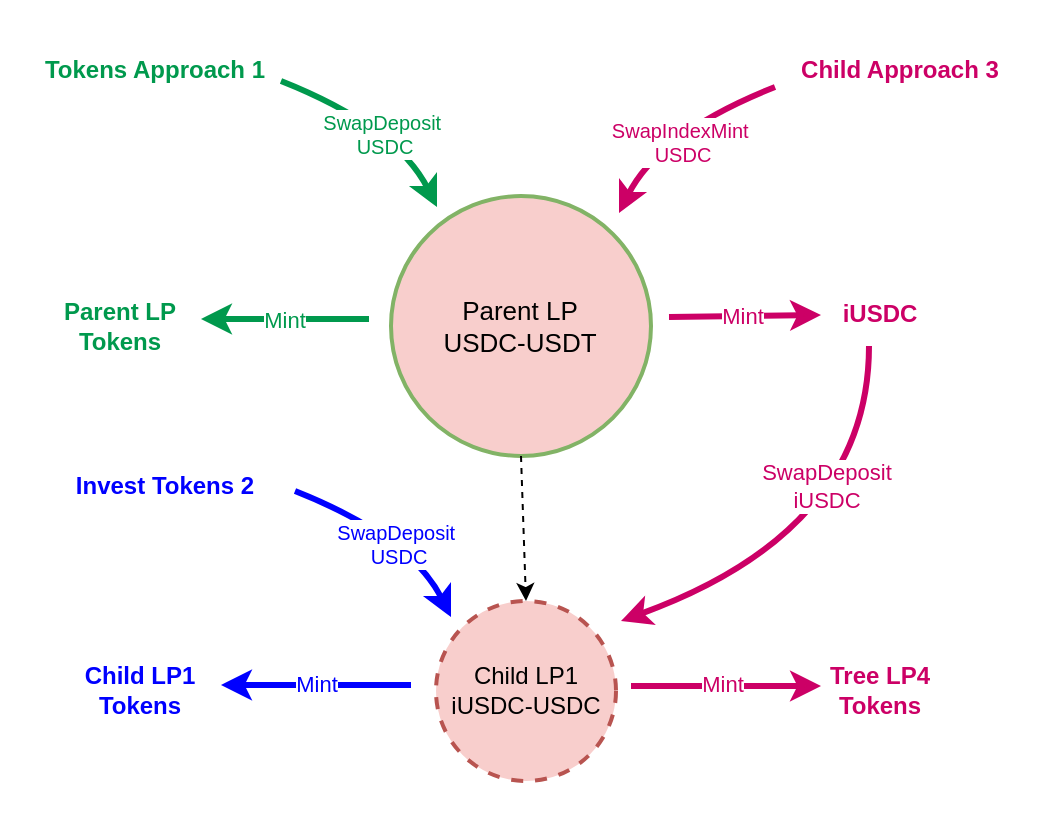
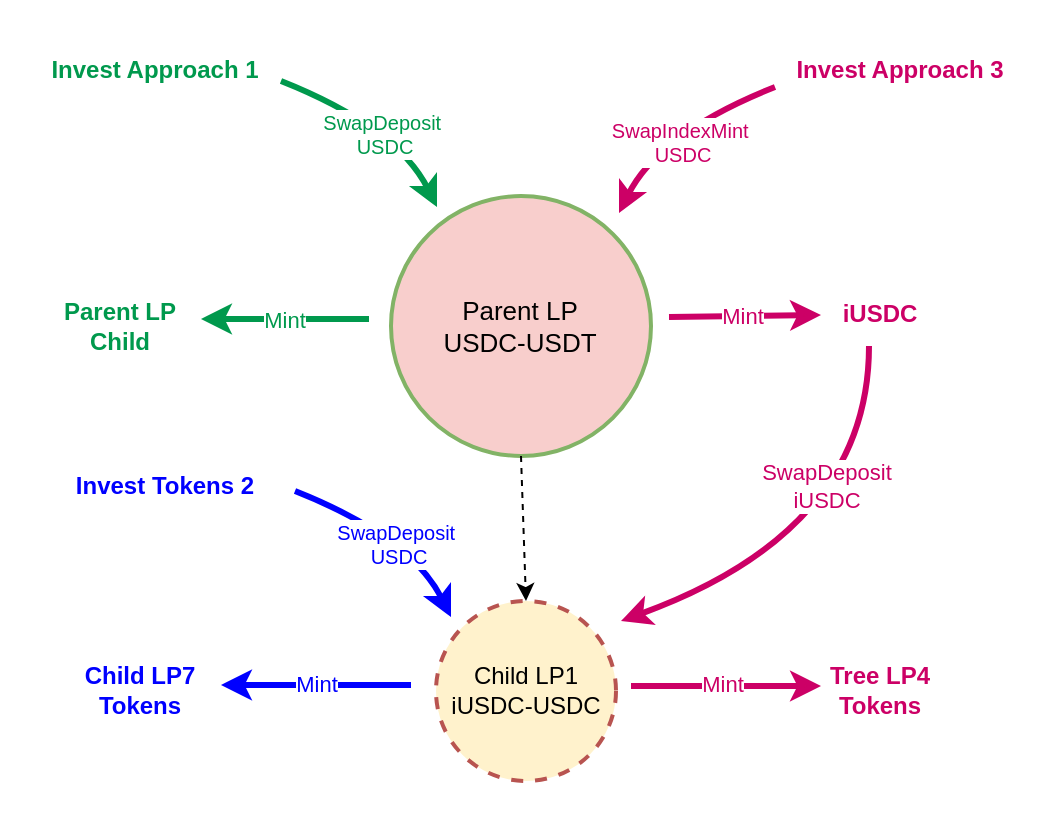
(156, 71) -> (156, 71)
(901, 71) -> (901, 71)
(121, 327) -> (121, 327)
(141, 691) -> (141, 691)
(526, 691) -> (526, 691)
